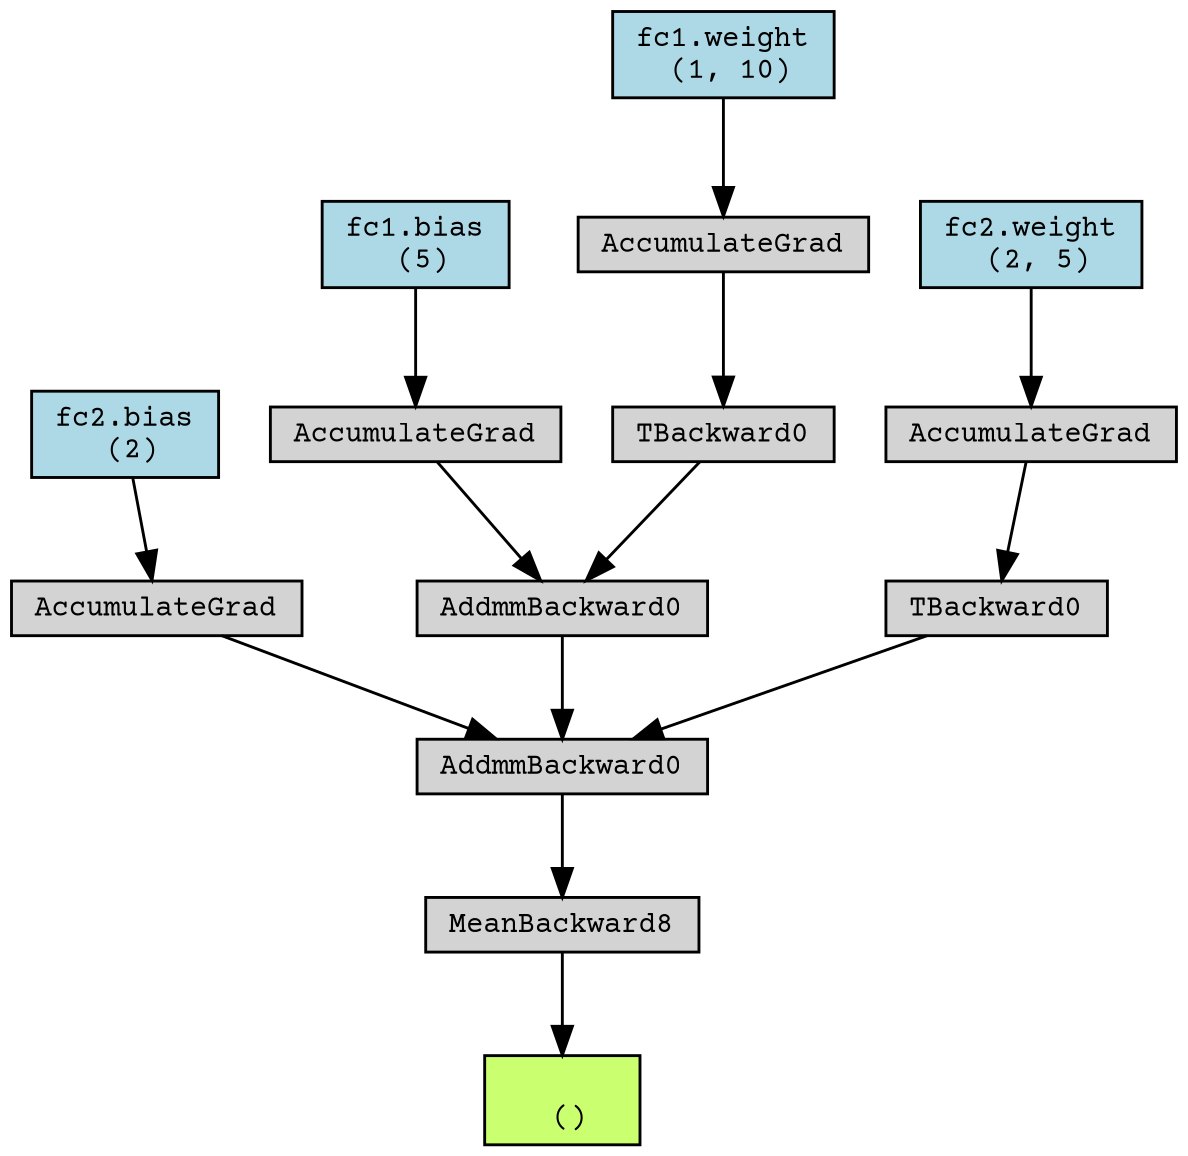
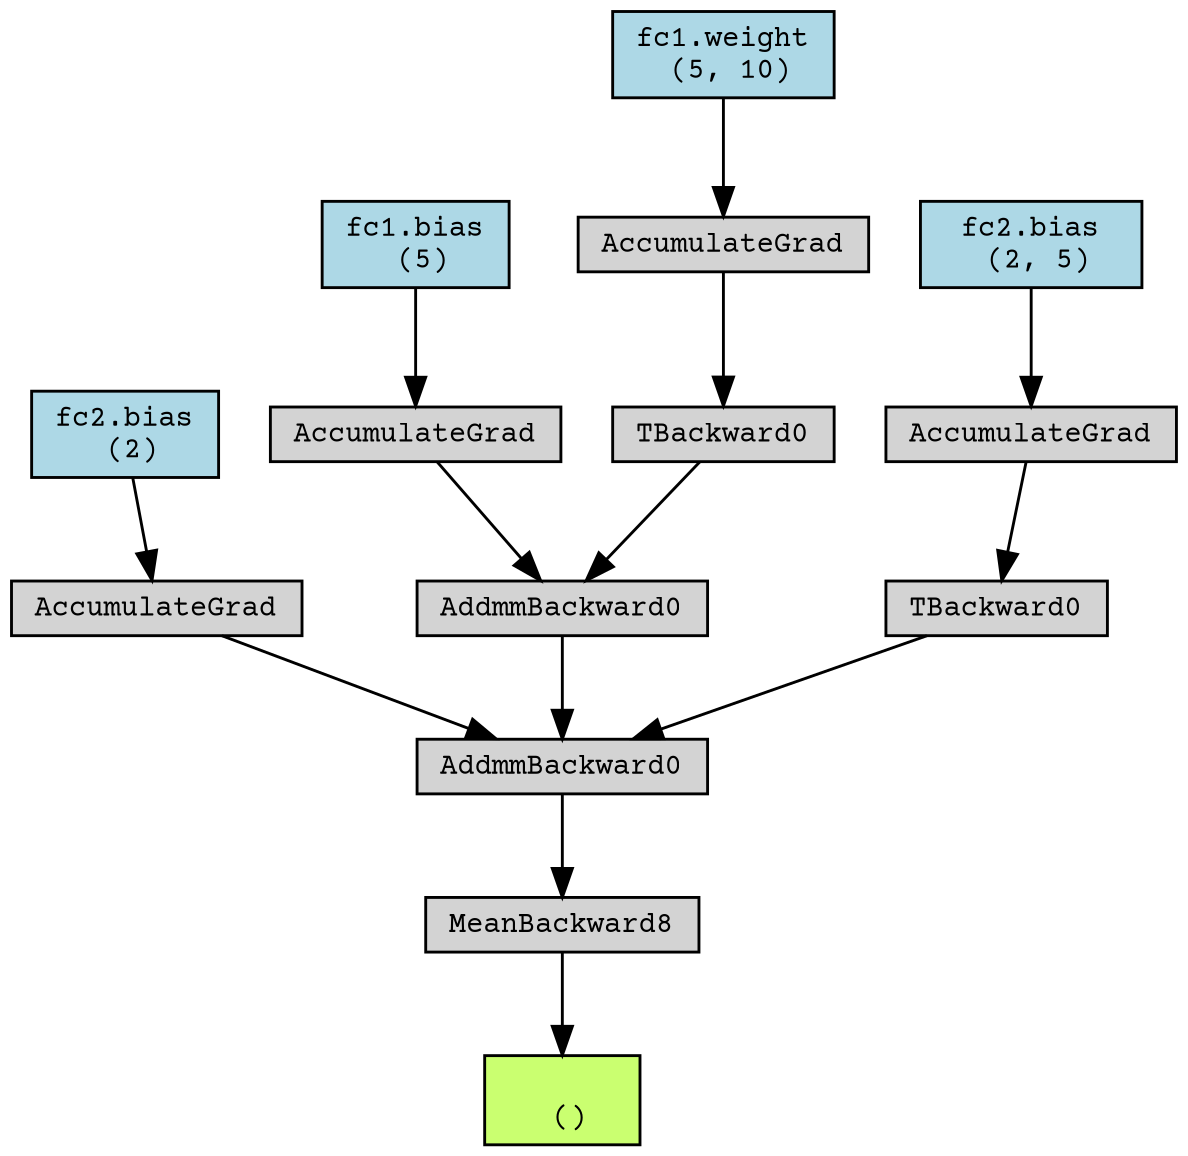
(723, 55) -> (723, 55)
(1031, 244) -> (1031, 244)
